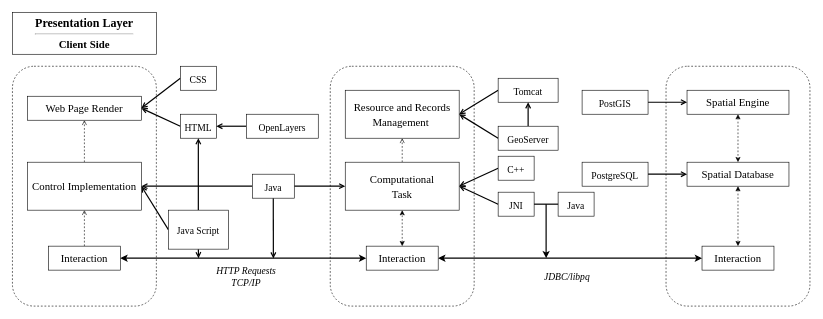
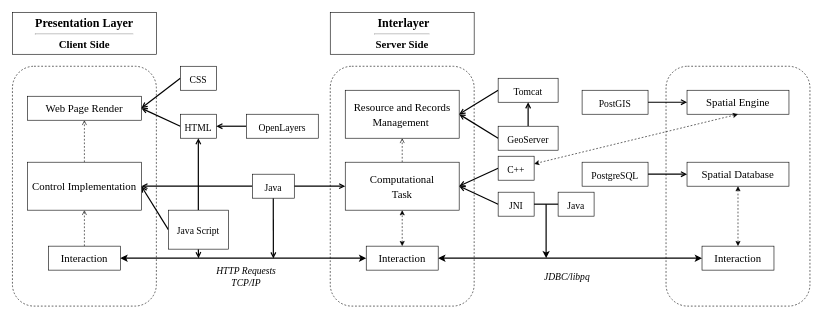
none -> (402, 33)
(738, 156) -> (665, 132)
